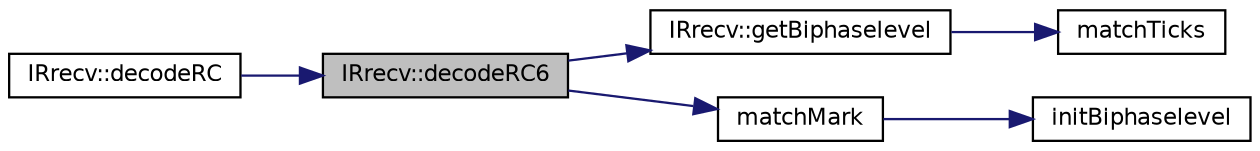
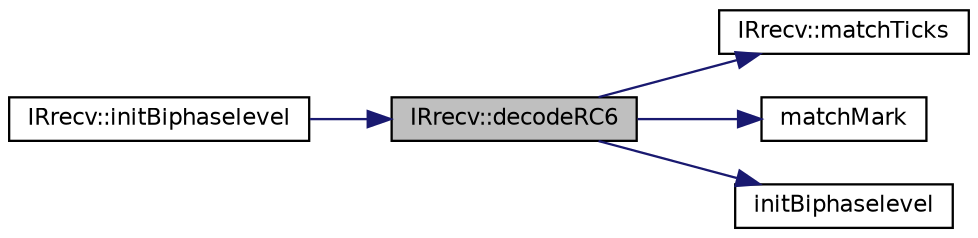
(800, 32) -> (844, 32)
(1142, 32) -> none
(125, 76) -> (159, 119)
(946, 119) -> (668, 160)
